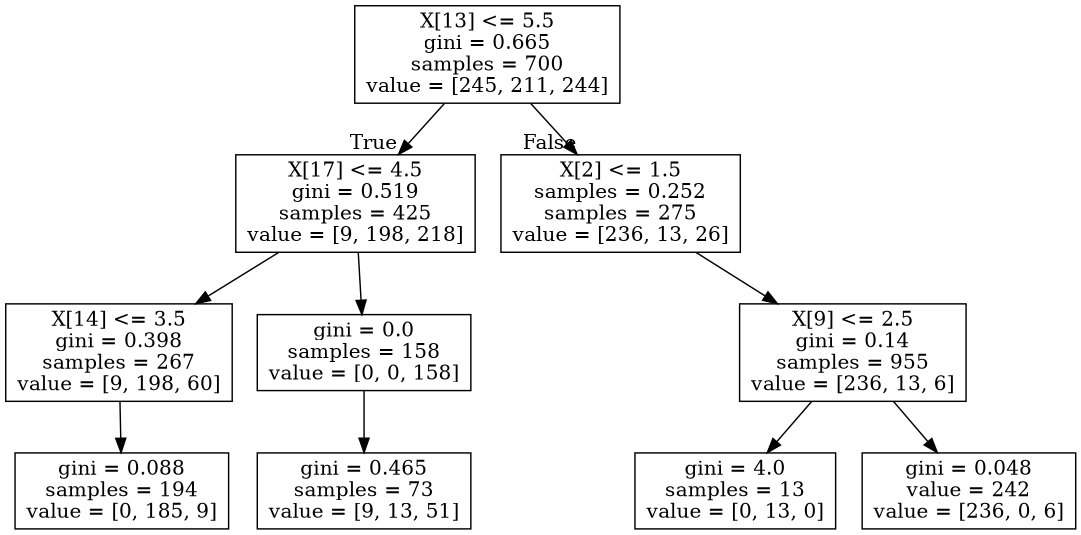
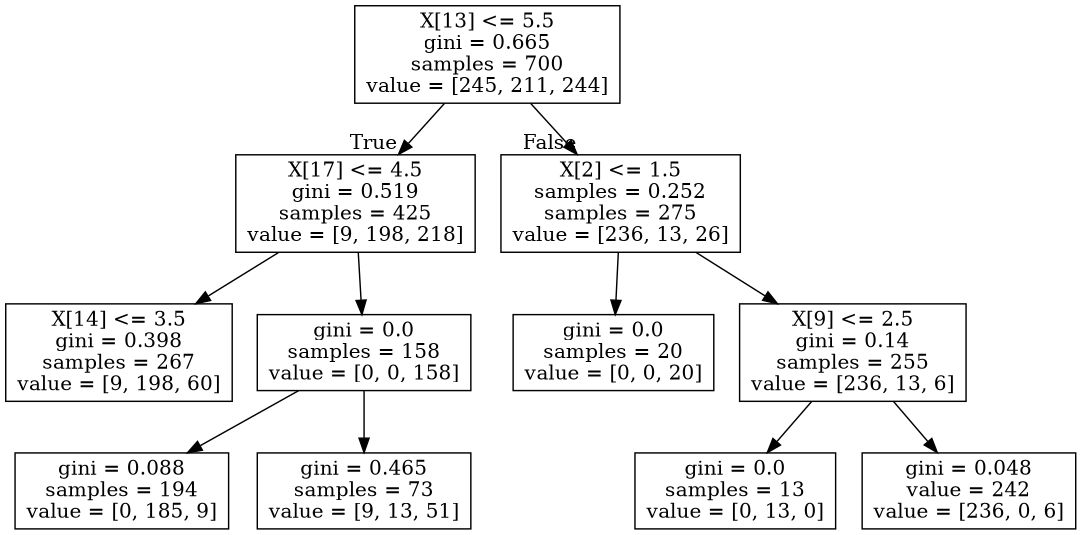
none -> (613, 353)
(853, 353) -> (853, 353)
(120, 420) -> (249, 418)
(735, 491) -> (735, 491)
